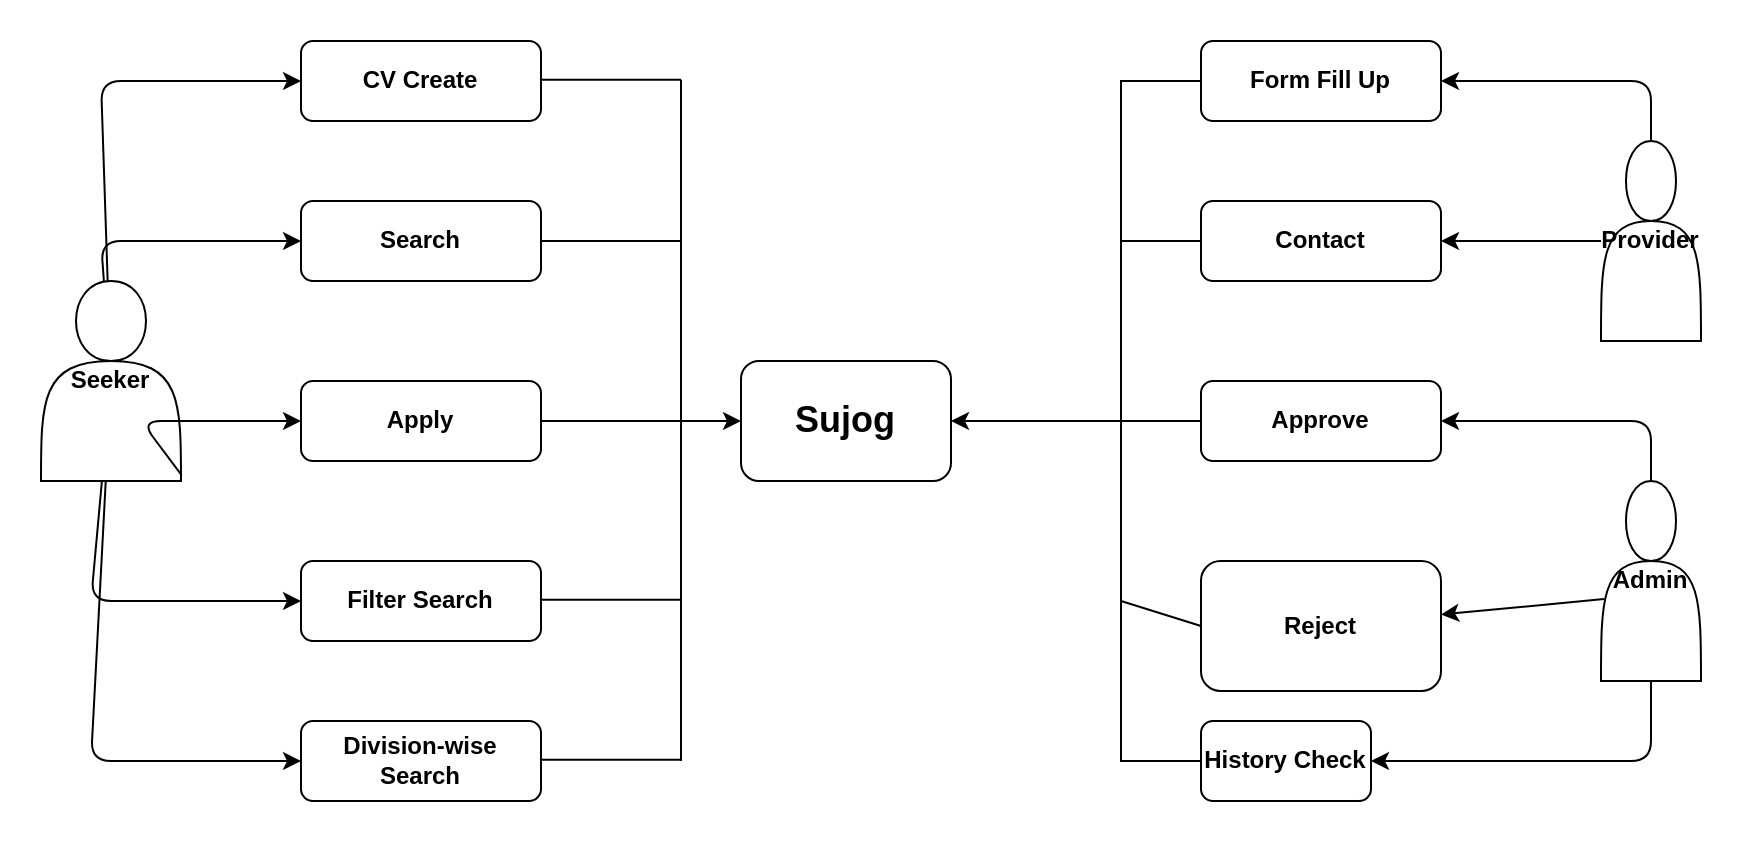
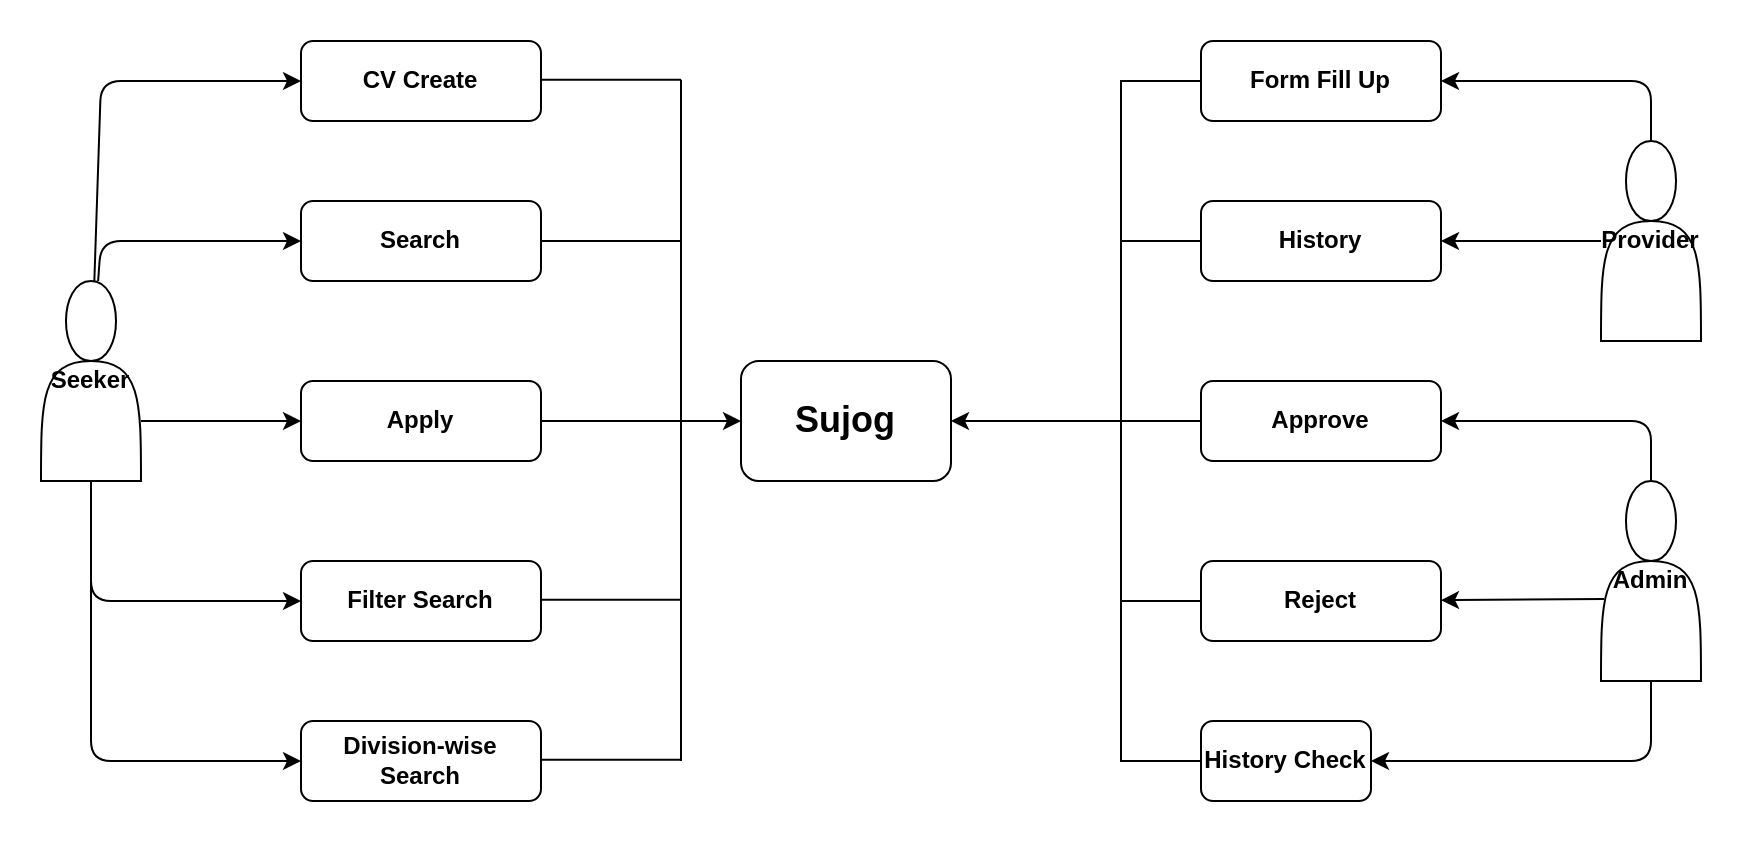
(1321, 241) -> (1321, 241)
(111, 381) -> (91, 381)
(1321, 626) -> (1321, 601)
